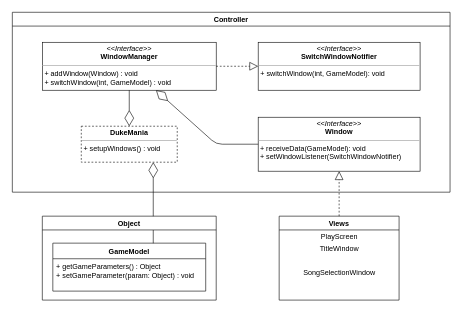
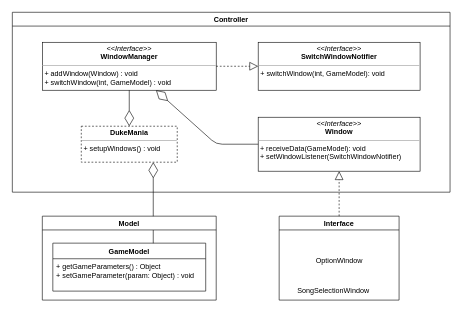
(129, 224) -> (129, 224)
(339, 224) -> (339, 224)
(339, 237) -> none
(339, 249) -> none
none -> (339, 261)
(339, 273) -> (333, 291)
